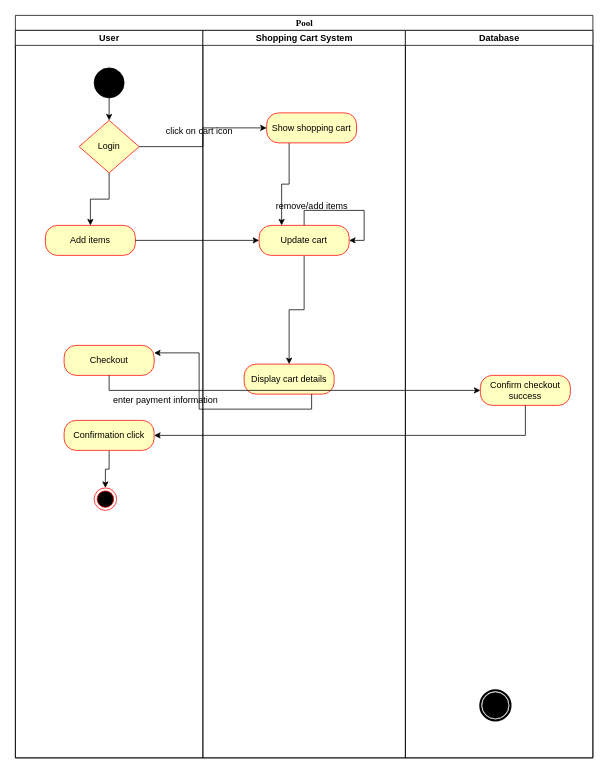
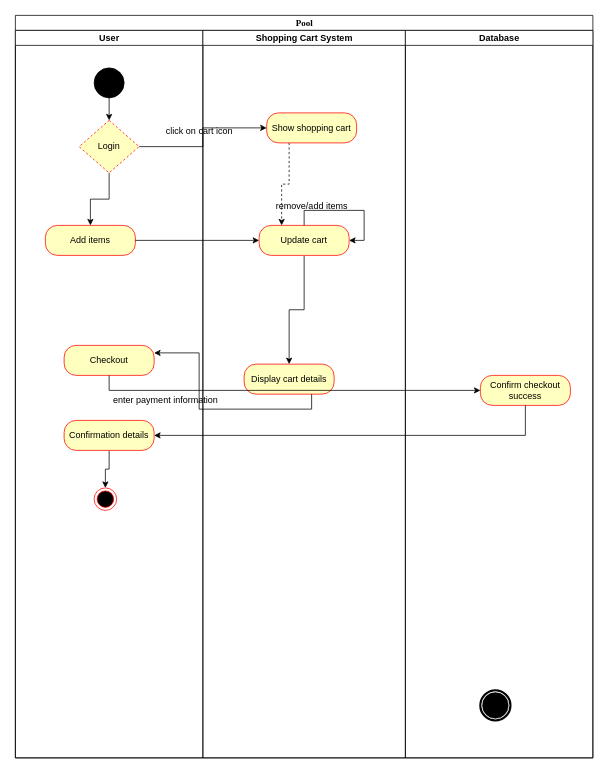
(109, 147) -> (109, 147)
(288, 184) -> (288, 184)
(109, 435) -> (109, 435)
